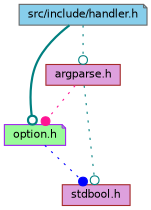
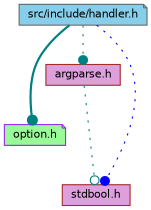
(83, 41) -> (83, 41)
(36, 64) -> (36, 64)
(62, 102) -> none
(62, 162) -> (135, 97)
